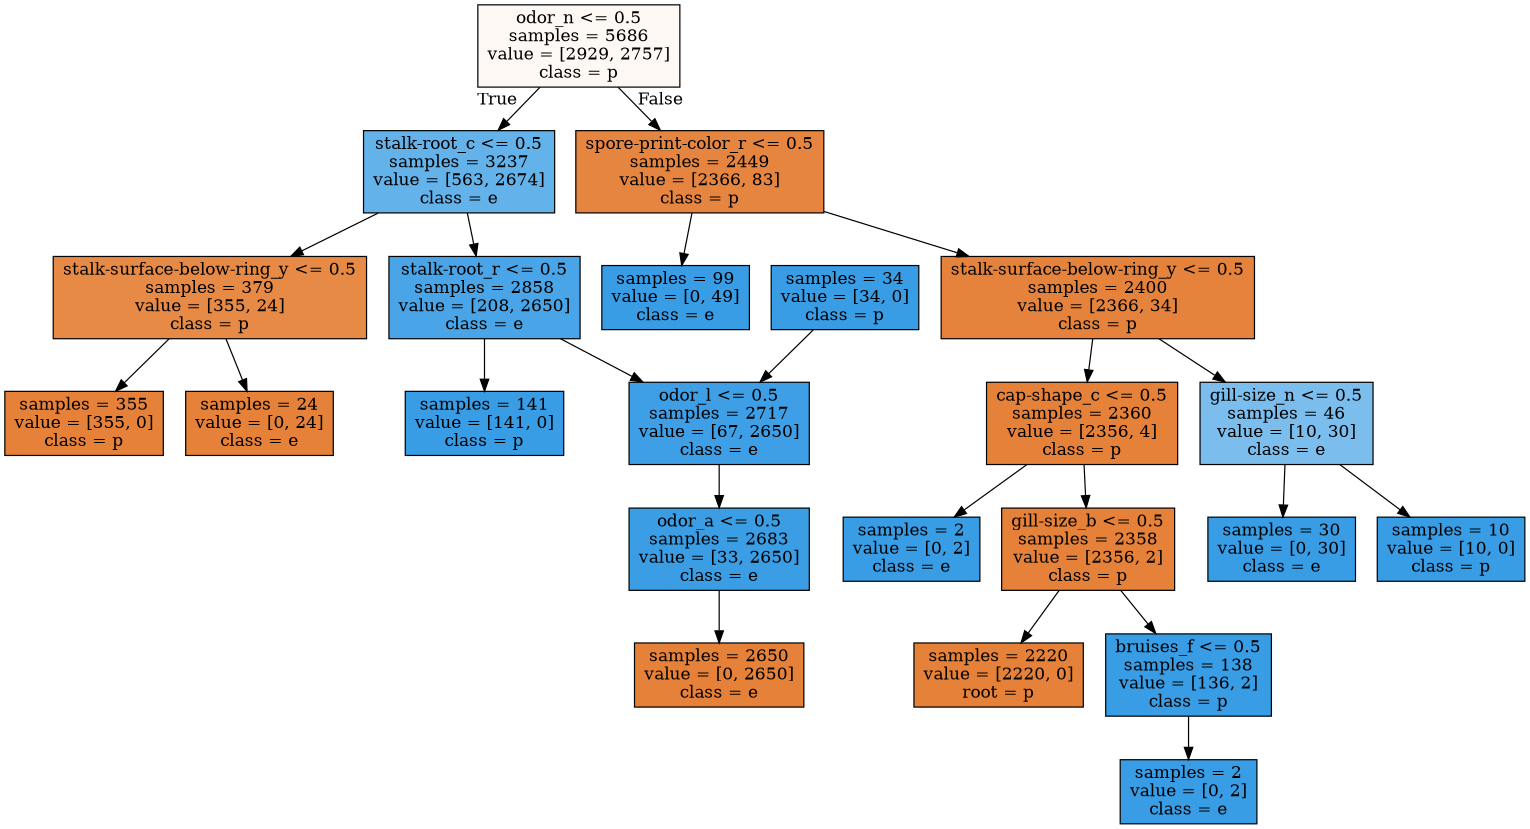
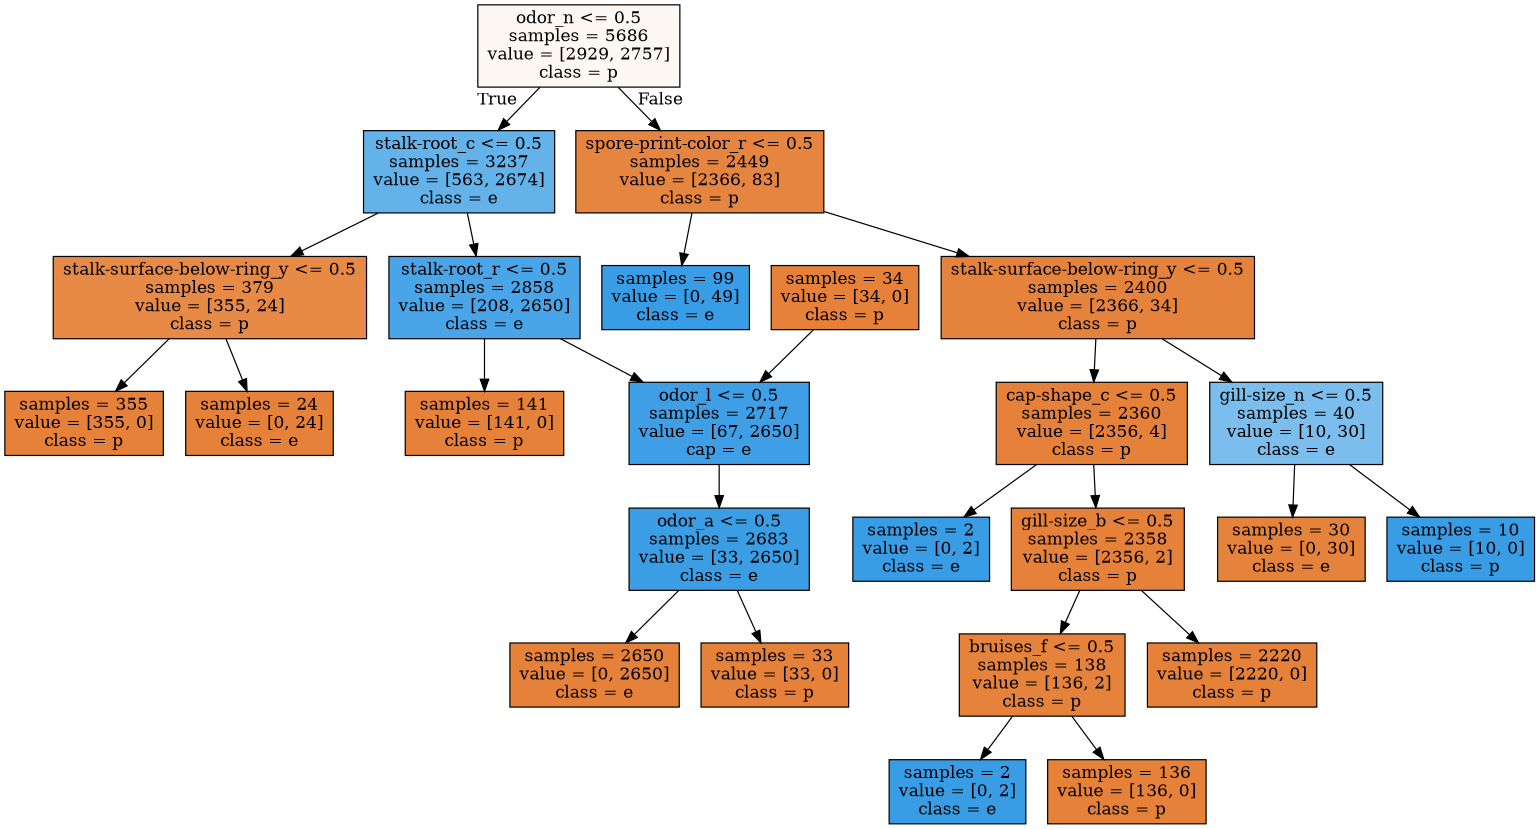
(845, 298) -> (845, 298)
(484, 423) -> (484, 423)
(719, 423) -> (719, 423)
(1287, 423) -> (1296, 423)
(1282, 549) -> (1291, 549)
none -> (775, 675)
(999, 675) -> (1232, 675)
(1189, 675) -> (1042, 675)
none -> (1127, 792)
